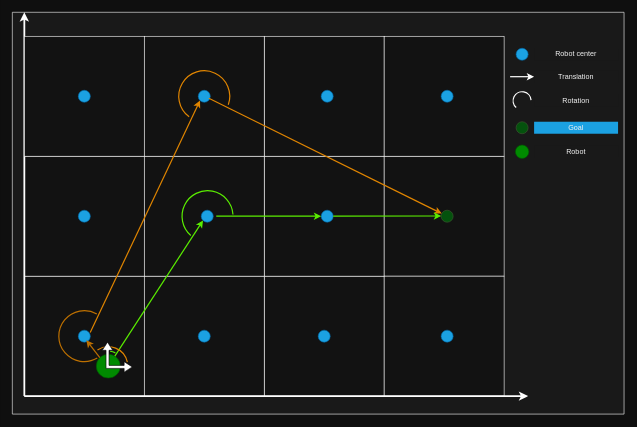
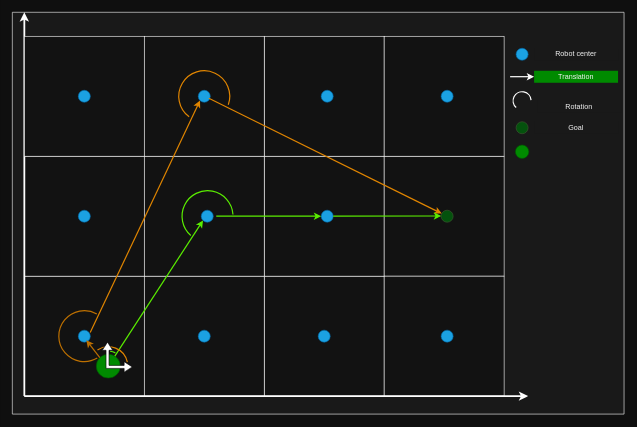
(576, 77) -> (576, 77)
(576, 101) -> (579, 107)
(576, 128) -> (576, 128)
(576, 152) -> none
